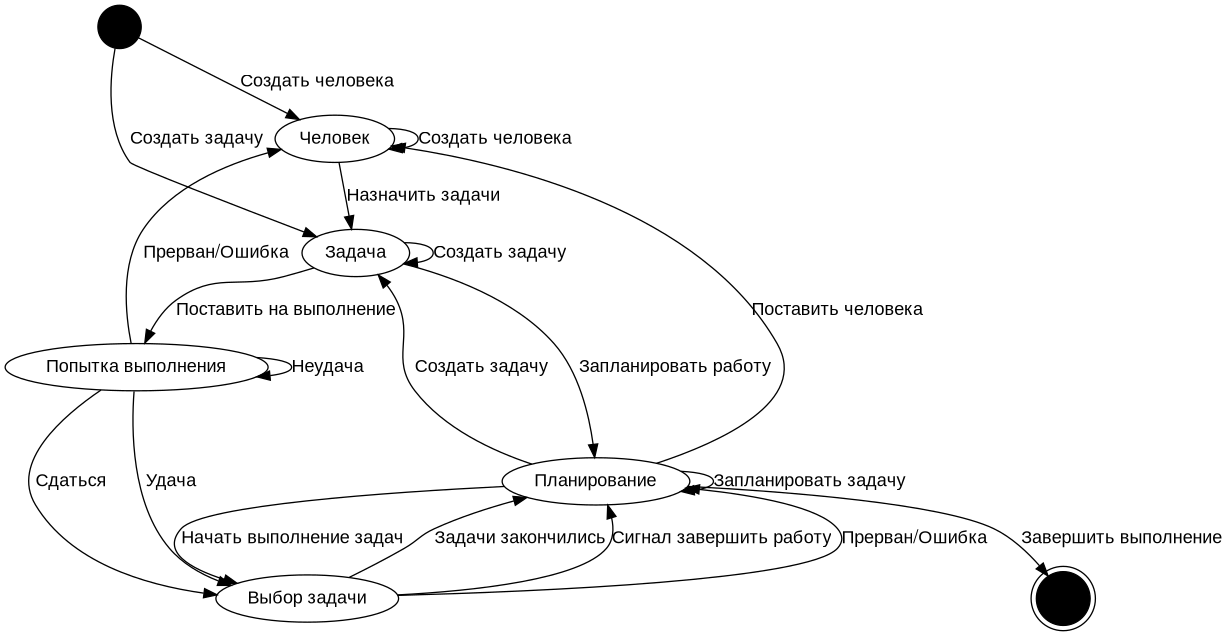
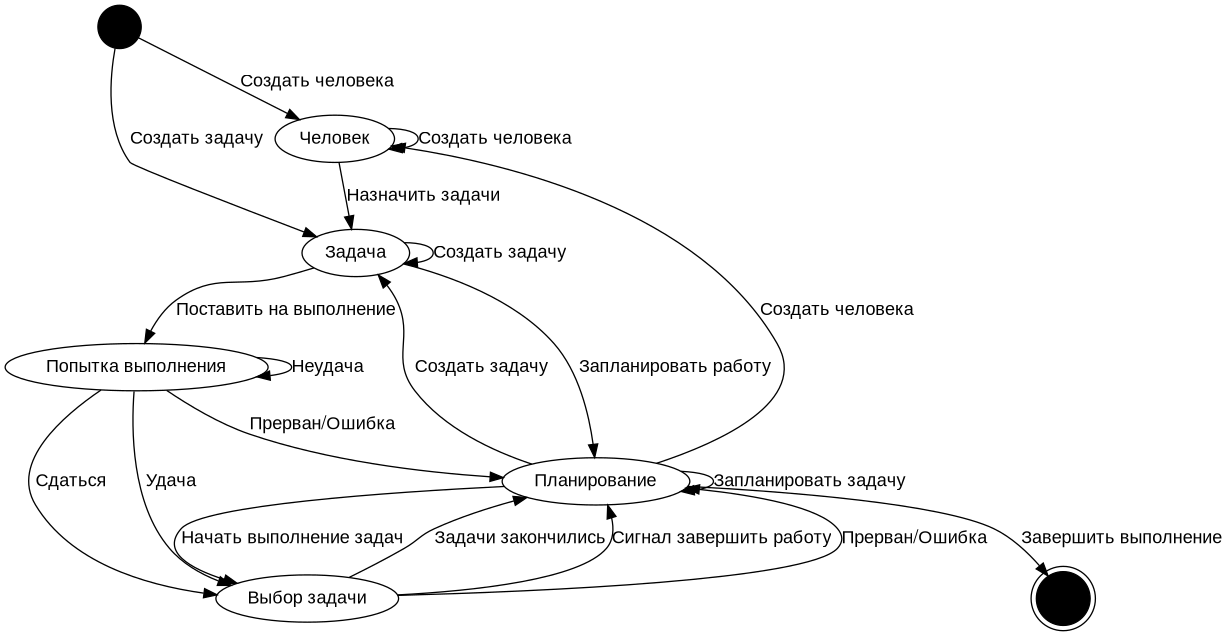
(153, 217) -> (322, 454)
(837, 310) -> (837, 310)
